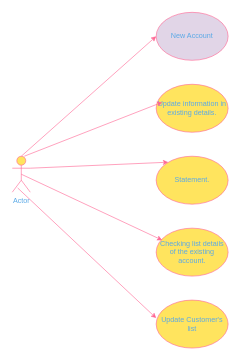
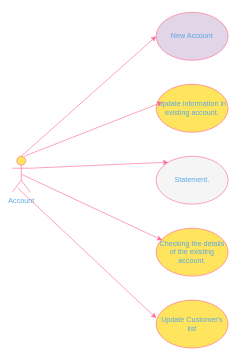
(192, 108) -> (192, 108)
(192, 180) -> (192, 180)
(22, 201) -> (22, 201)
(192, 252) -> (192, 252)
